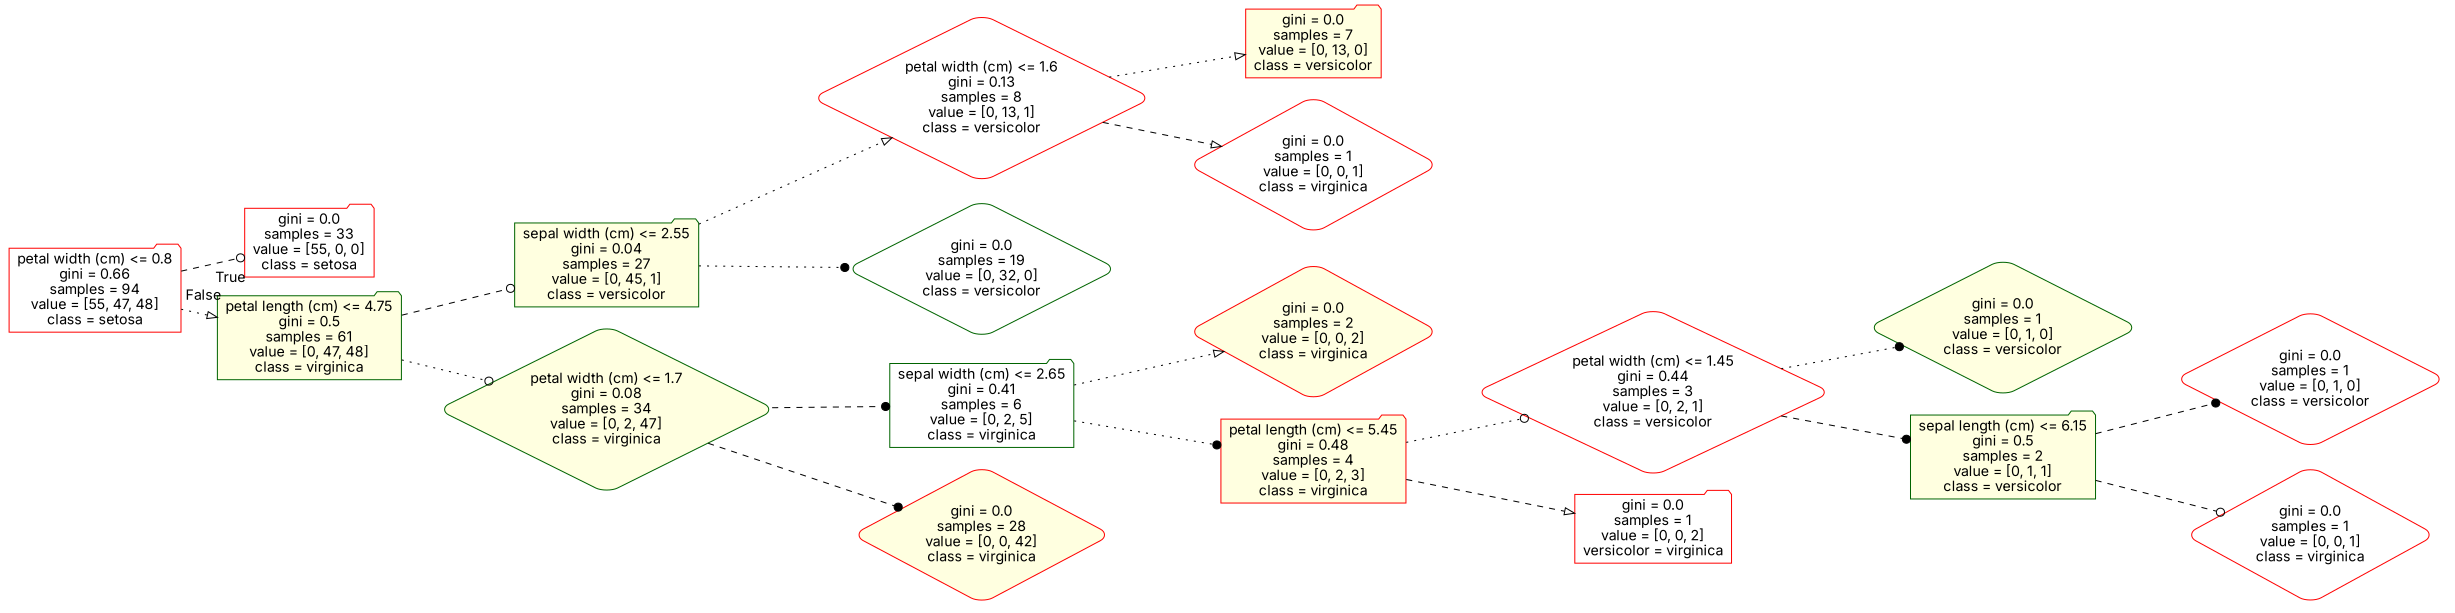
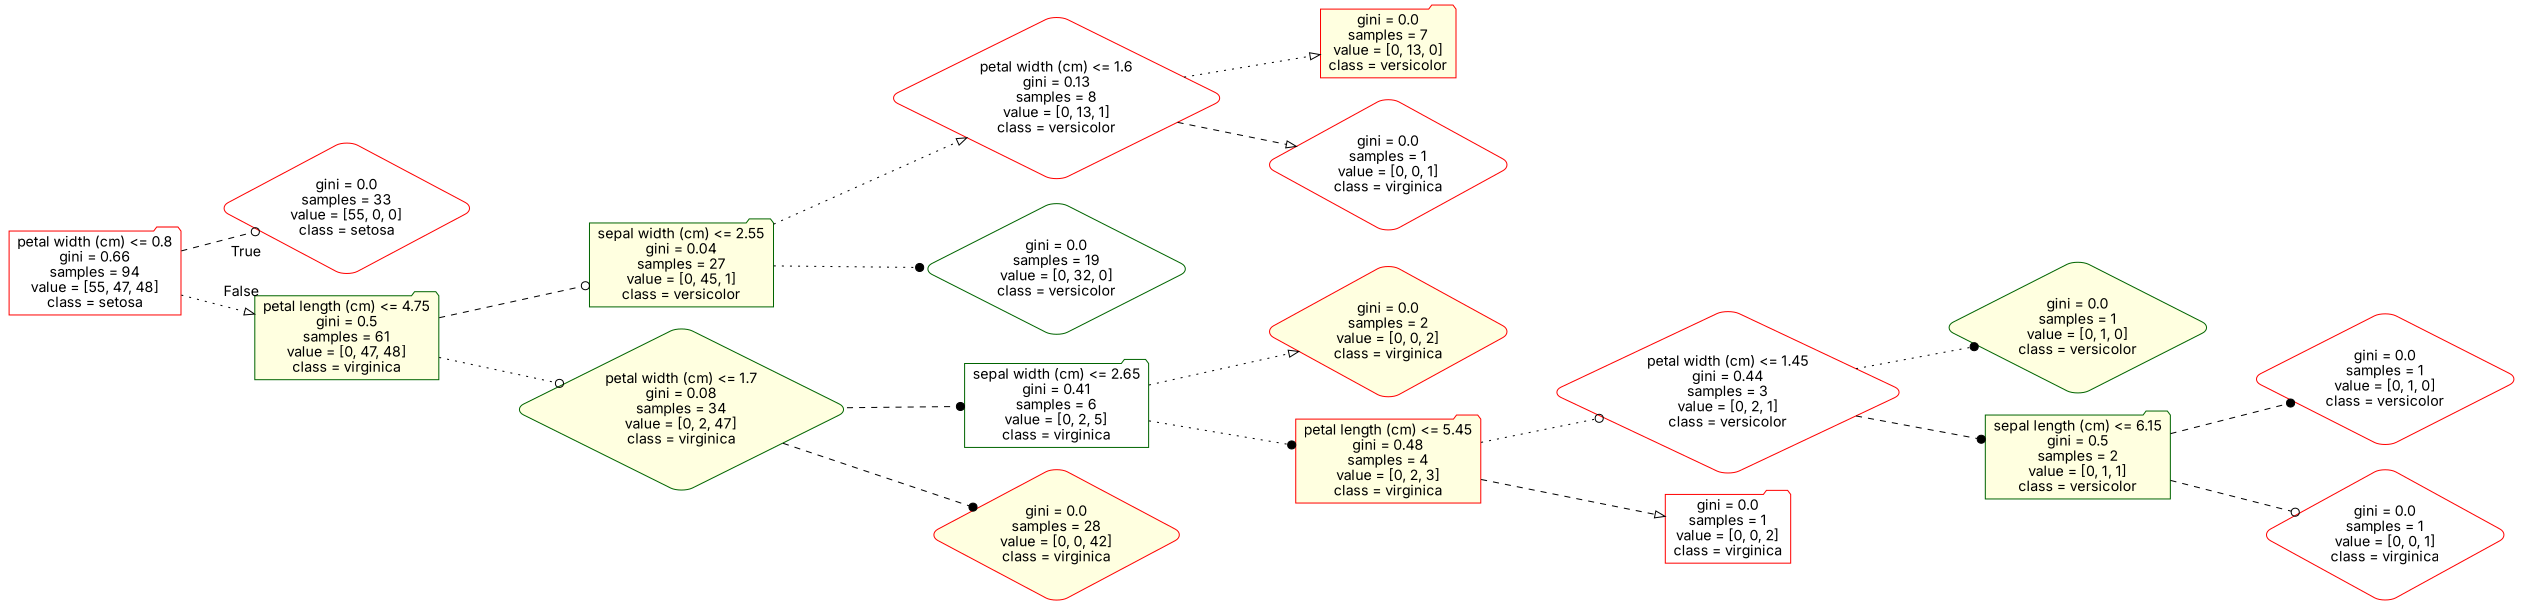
(309, 243) -> (347, 208)
(1653, 529) -> (1728, 529)
